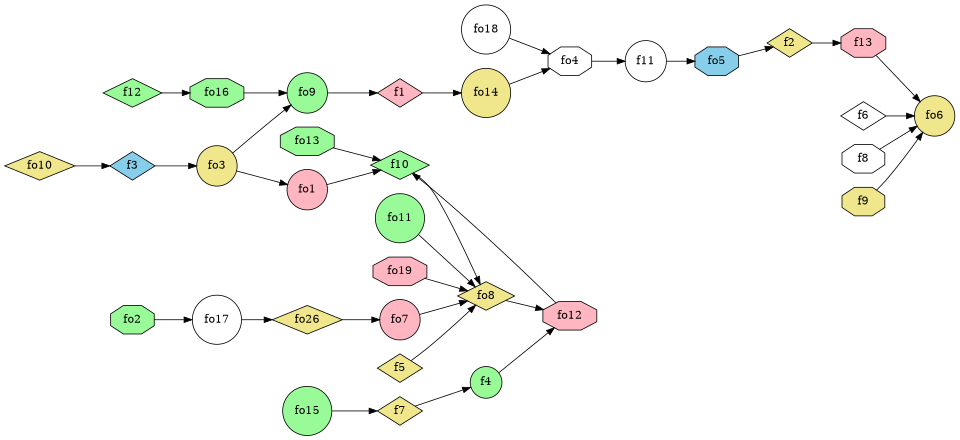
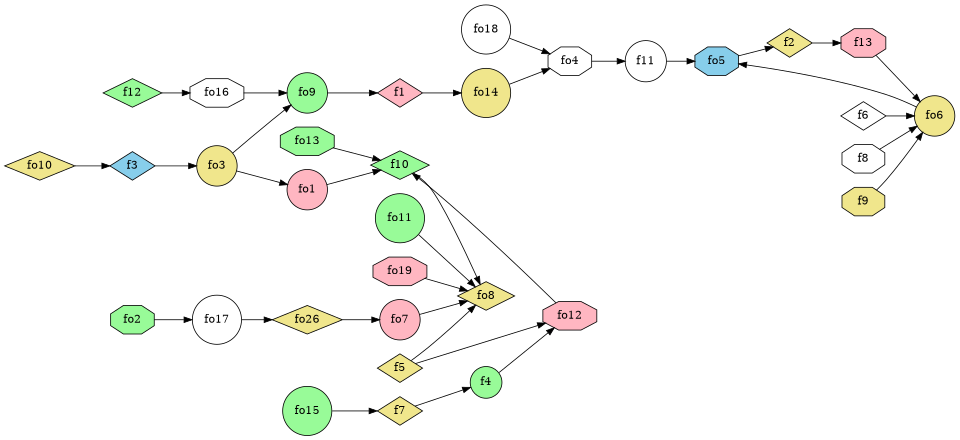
none -> (833, 80)
(217, 93) -> (217, 93)
(521, 304) -> (477, 345)
